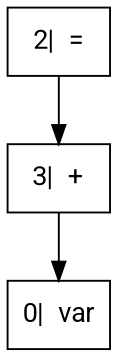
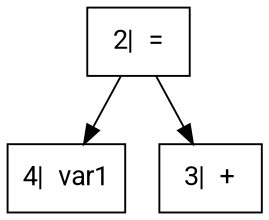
none -> (66, 178)
(59, 315) -> none
